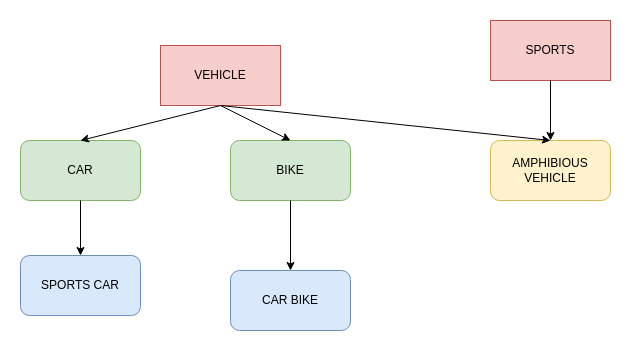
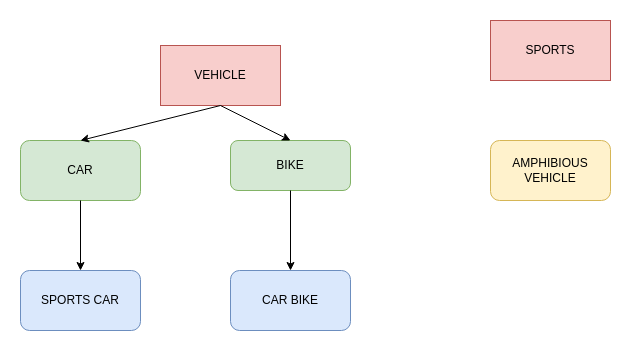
(551, 107) -> none
(385, 123) -> none
(291, 171) -> (291, 166)
(81, 286) -> (81, 301)
